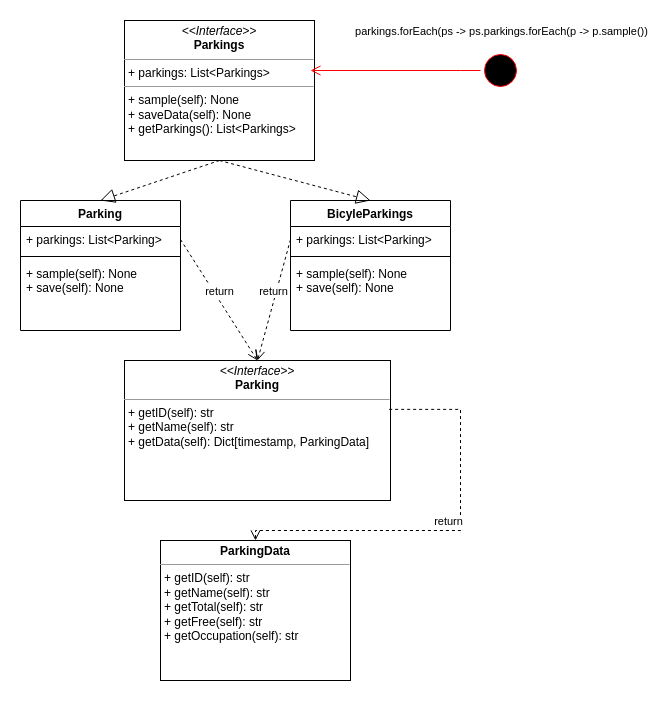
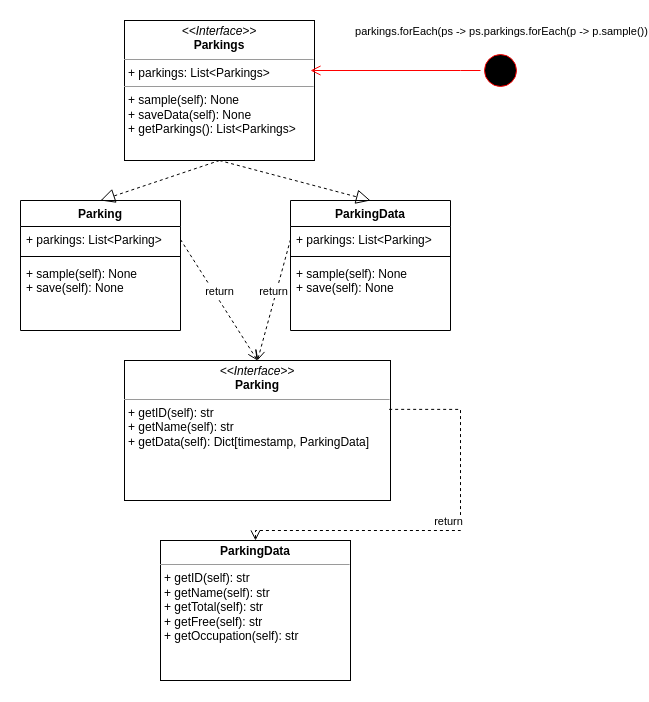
(370, 214) -> (370, 214)
